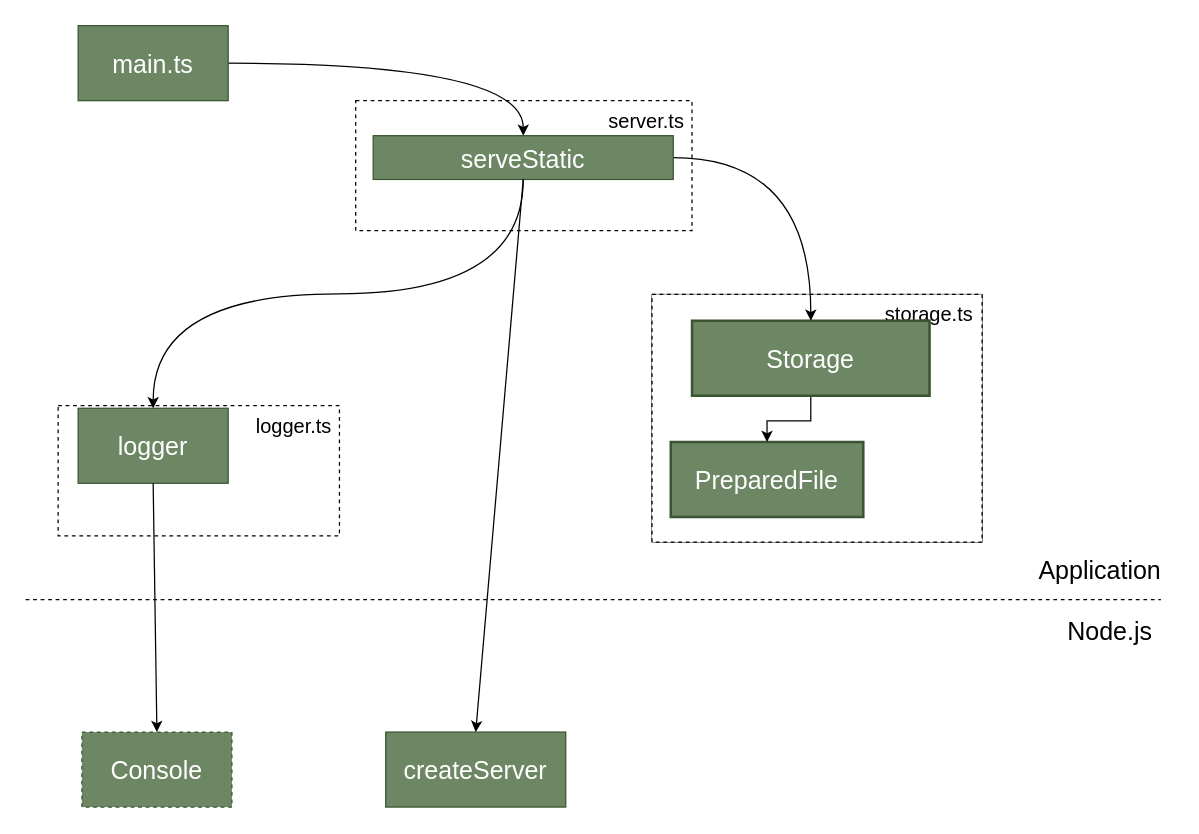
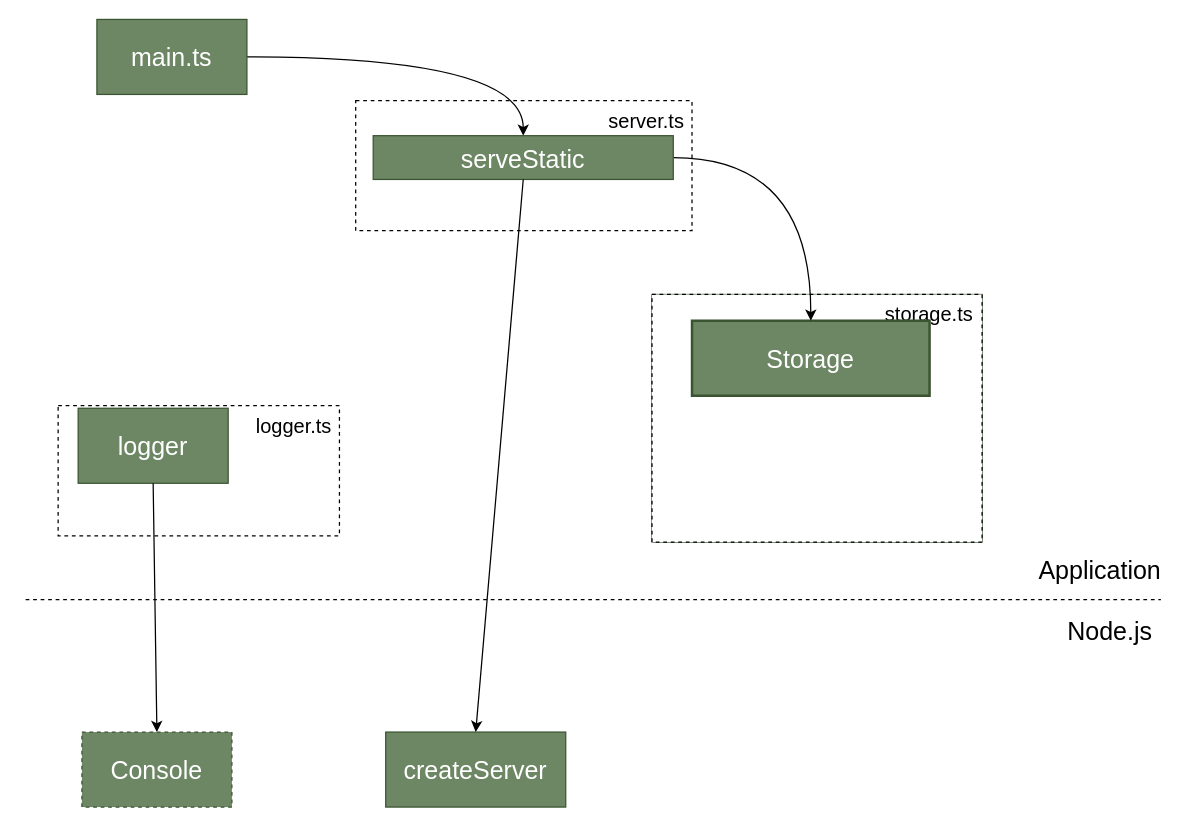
(153, 63) -> (172, 57)
(325, 294) -> none
(795, 421) -> none
(767, 479) -> none
